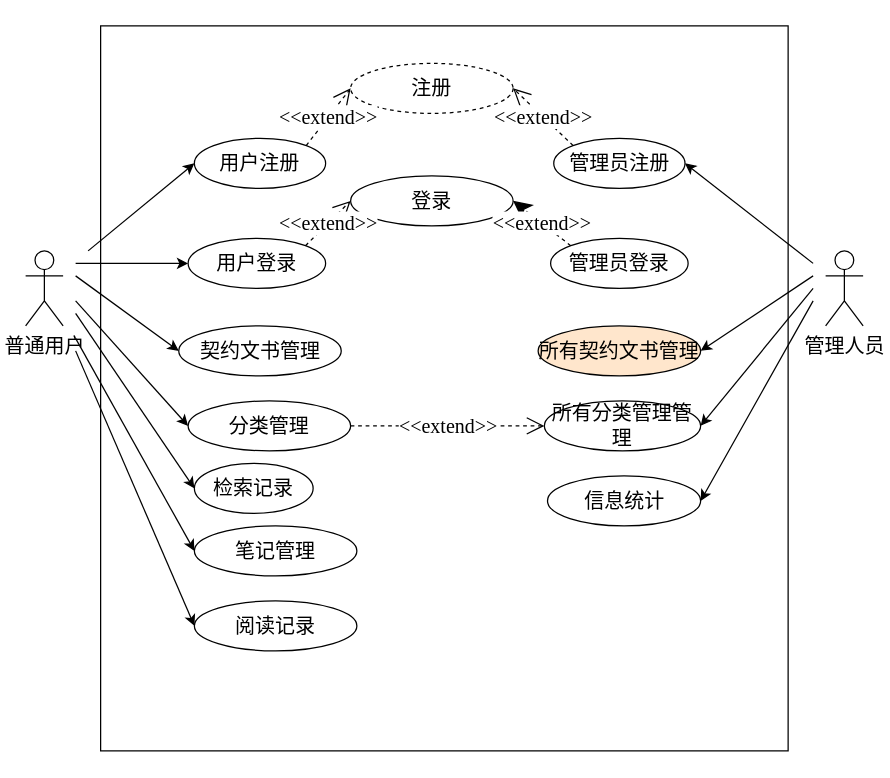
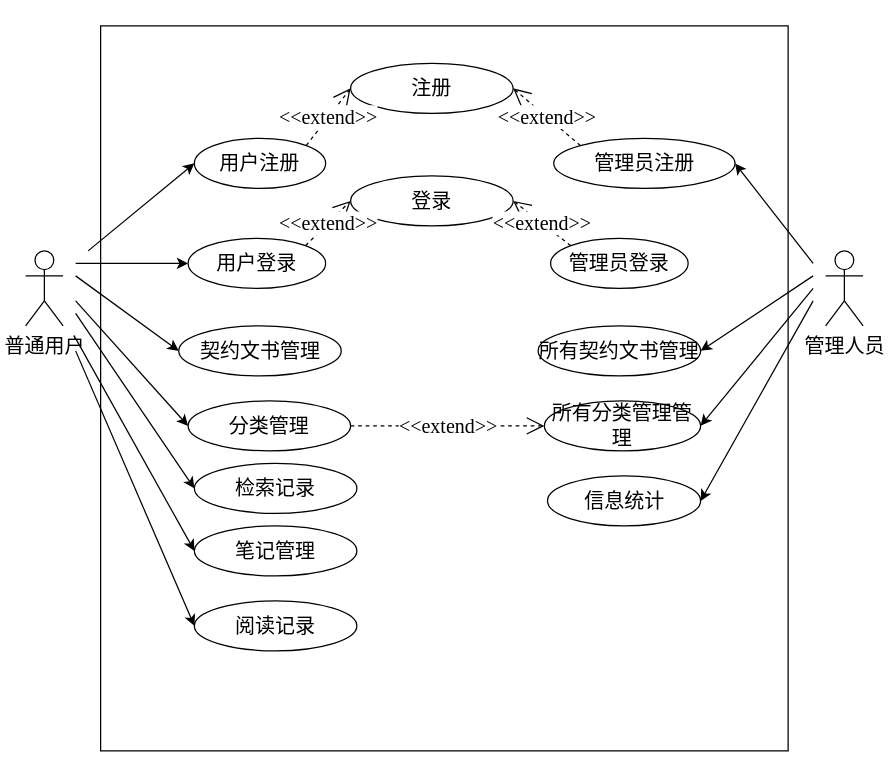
(432, 88) -> (432, 88)
(619, 163) -> (644, 163)
(525, 210) -> (521, 207)
(619, 351) -> (619, 351)
(254, 488) -> (276, 488)
